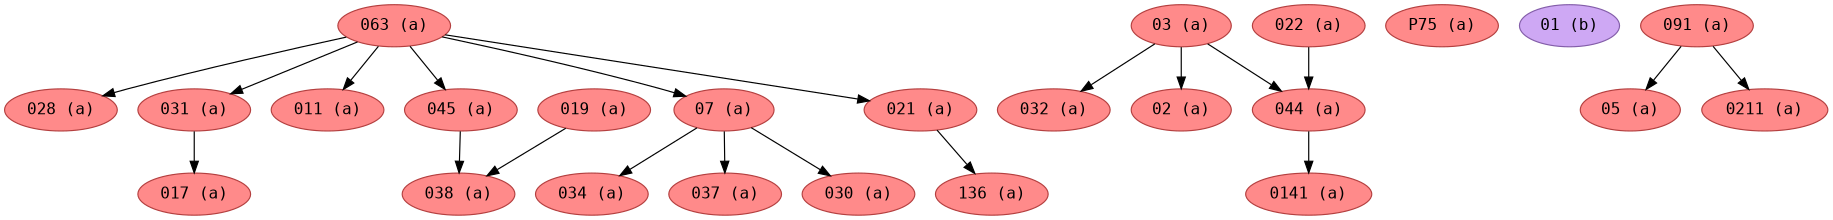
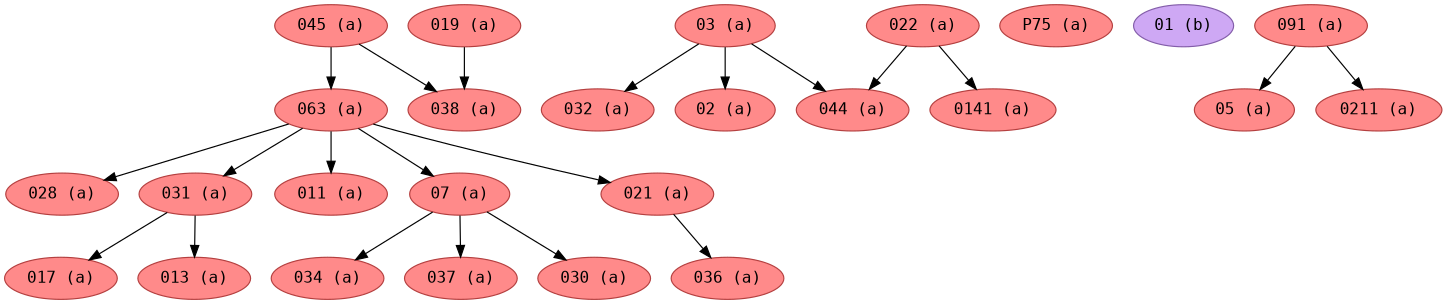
(424, 63) -> (331, 62)
(1309, 146) -> (954, 63)
(992, 194) -> (728, 278)
none -> (194, 278)
